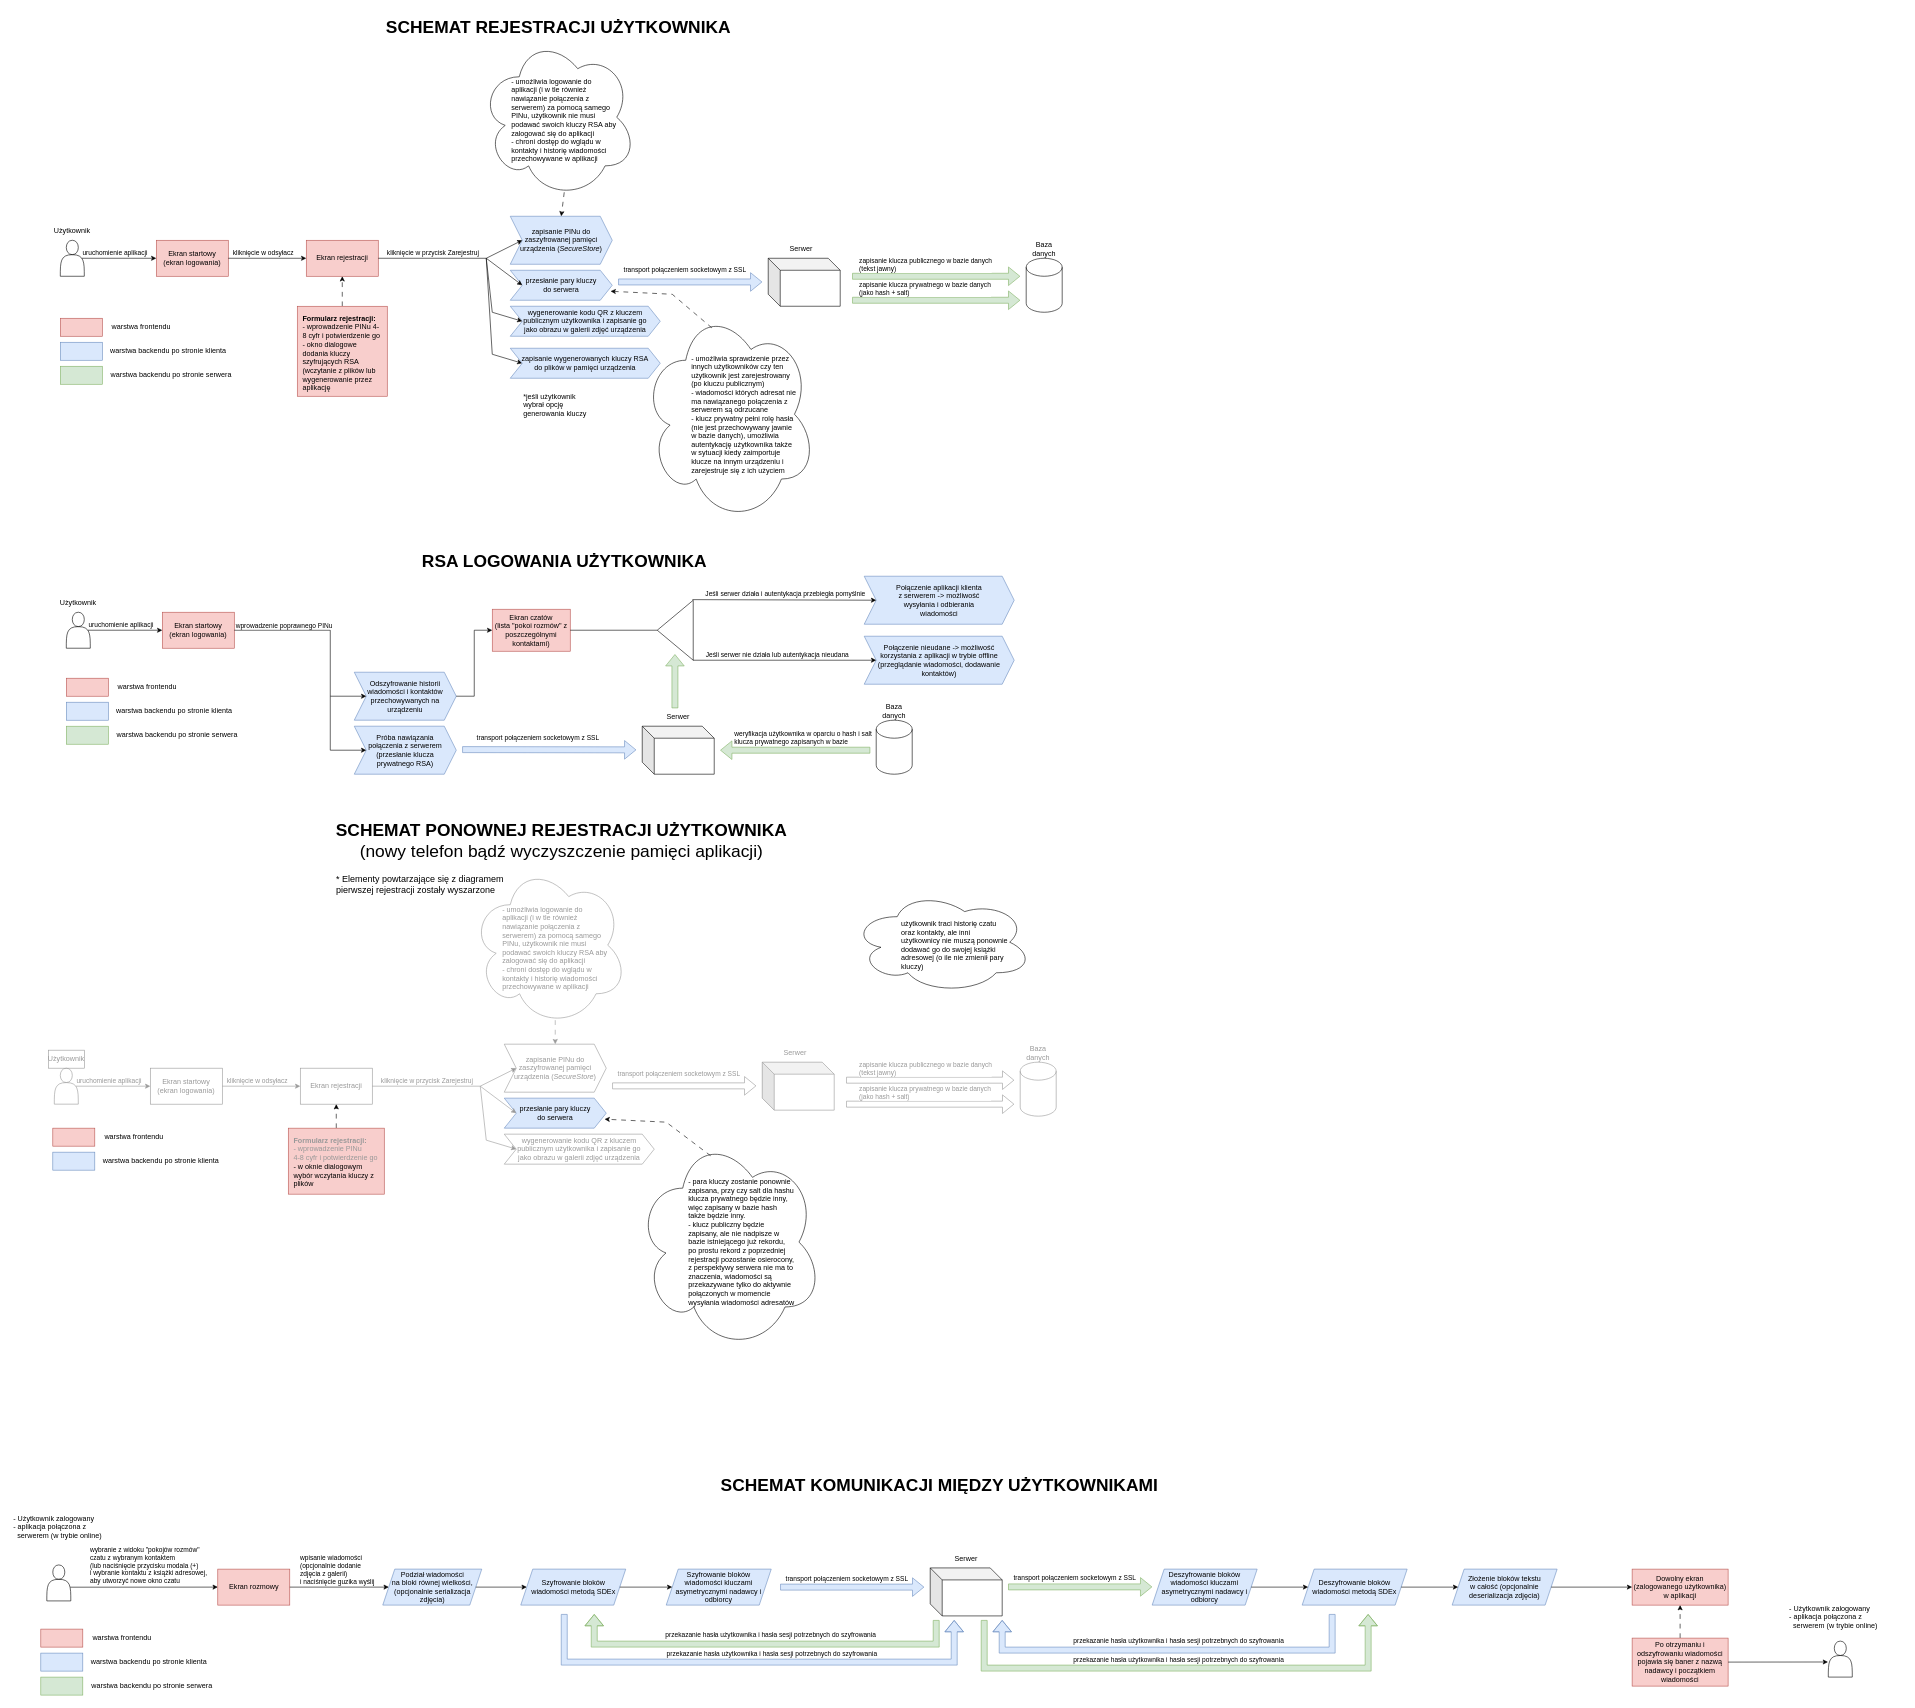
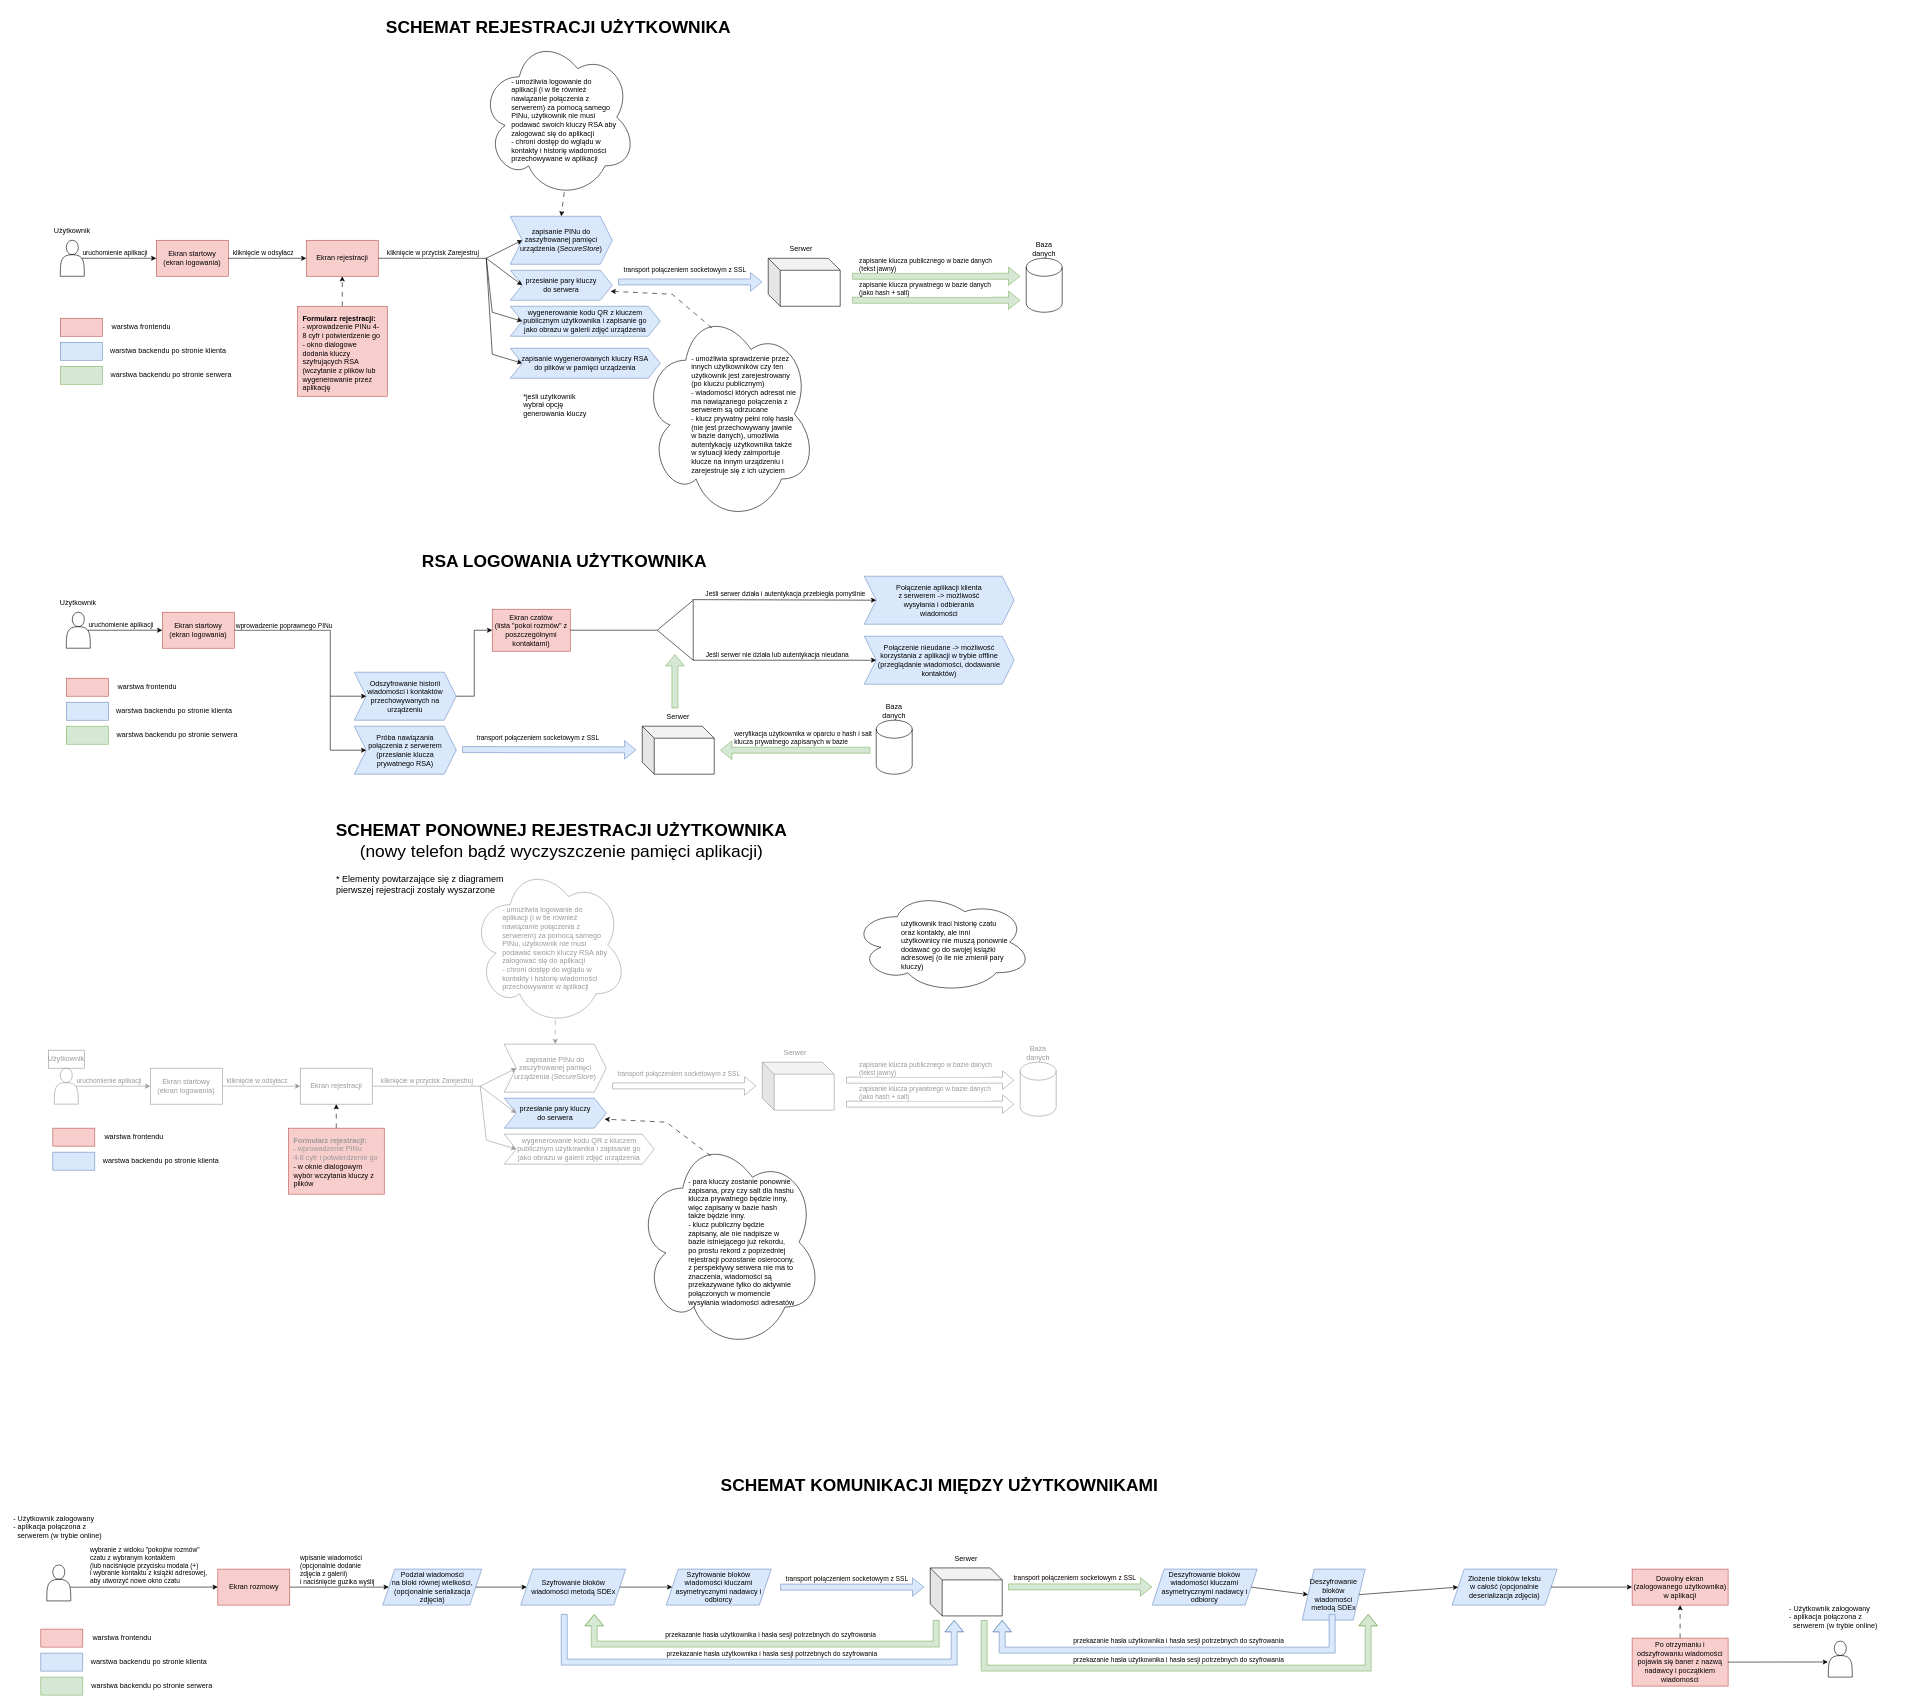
(1355, 1587) -> (1334, 1595)
